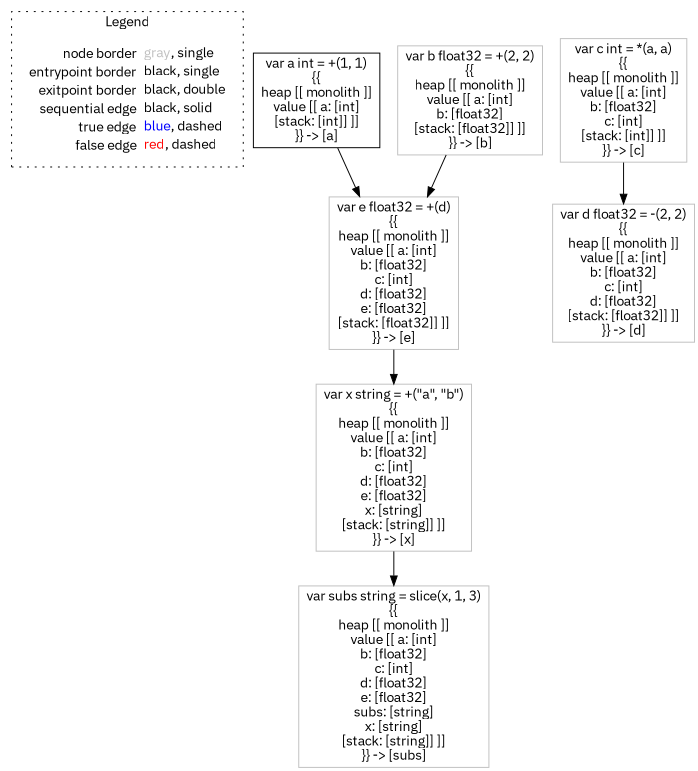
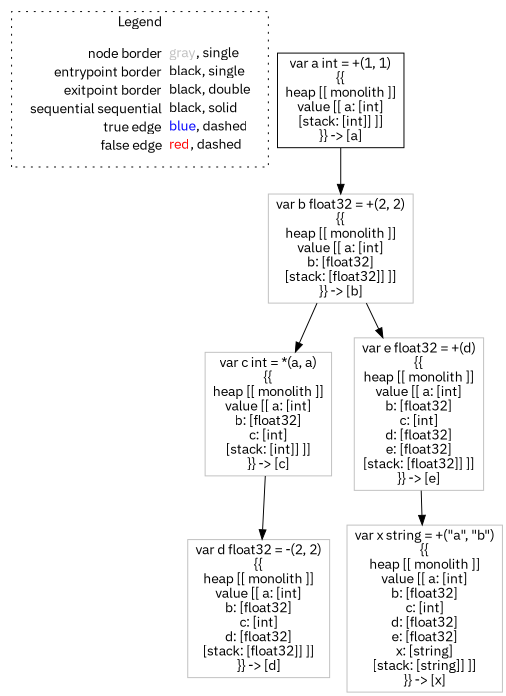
(90, 109) -> (97, 109)
(347, 168) -> (341, 166)
none -> (308, 323)
(394, 677) -> none
